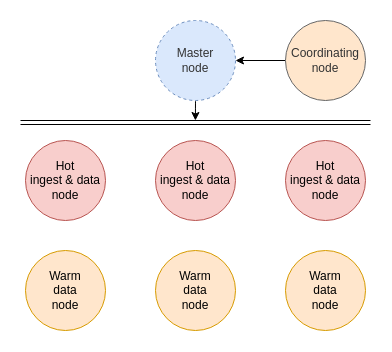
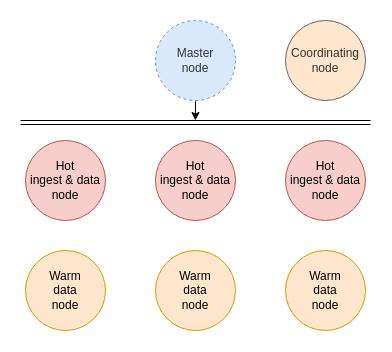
(264, 61) -> none
